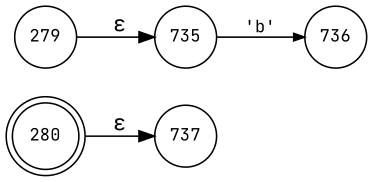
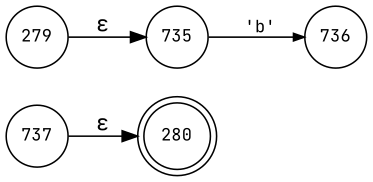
(112, 136) -> (95, 136)
